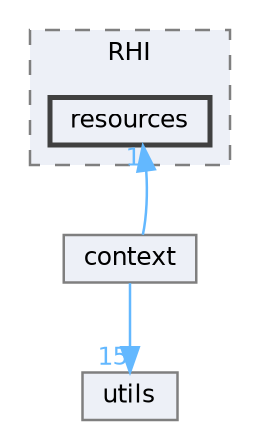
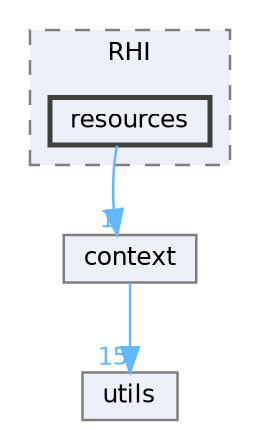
(147, 203) -> (113, 181)
